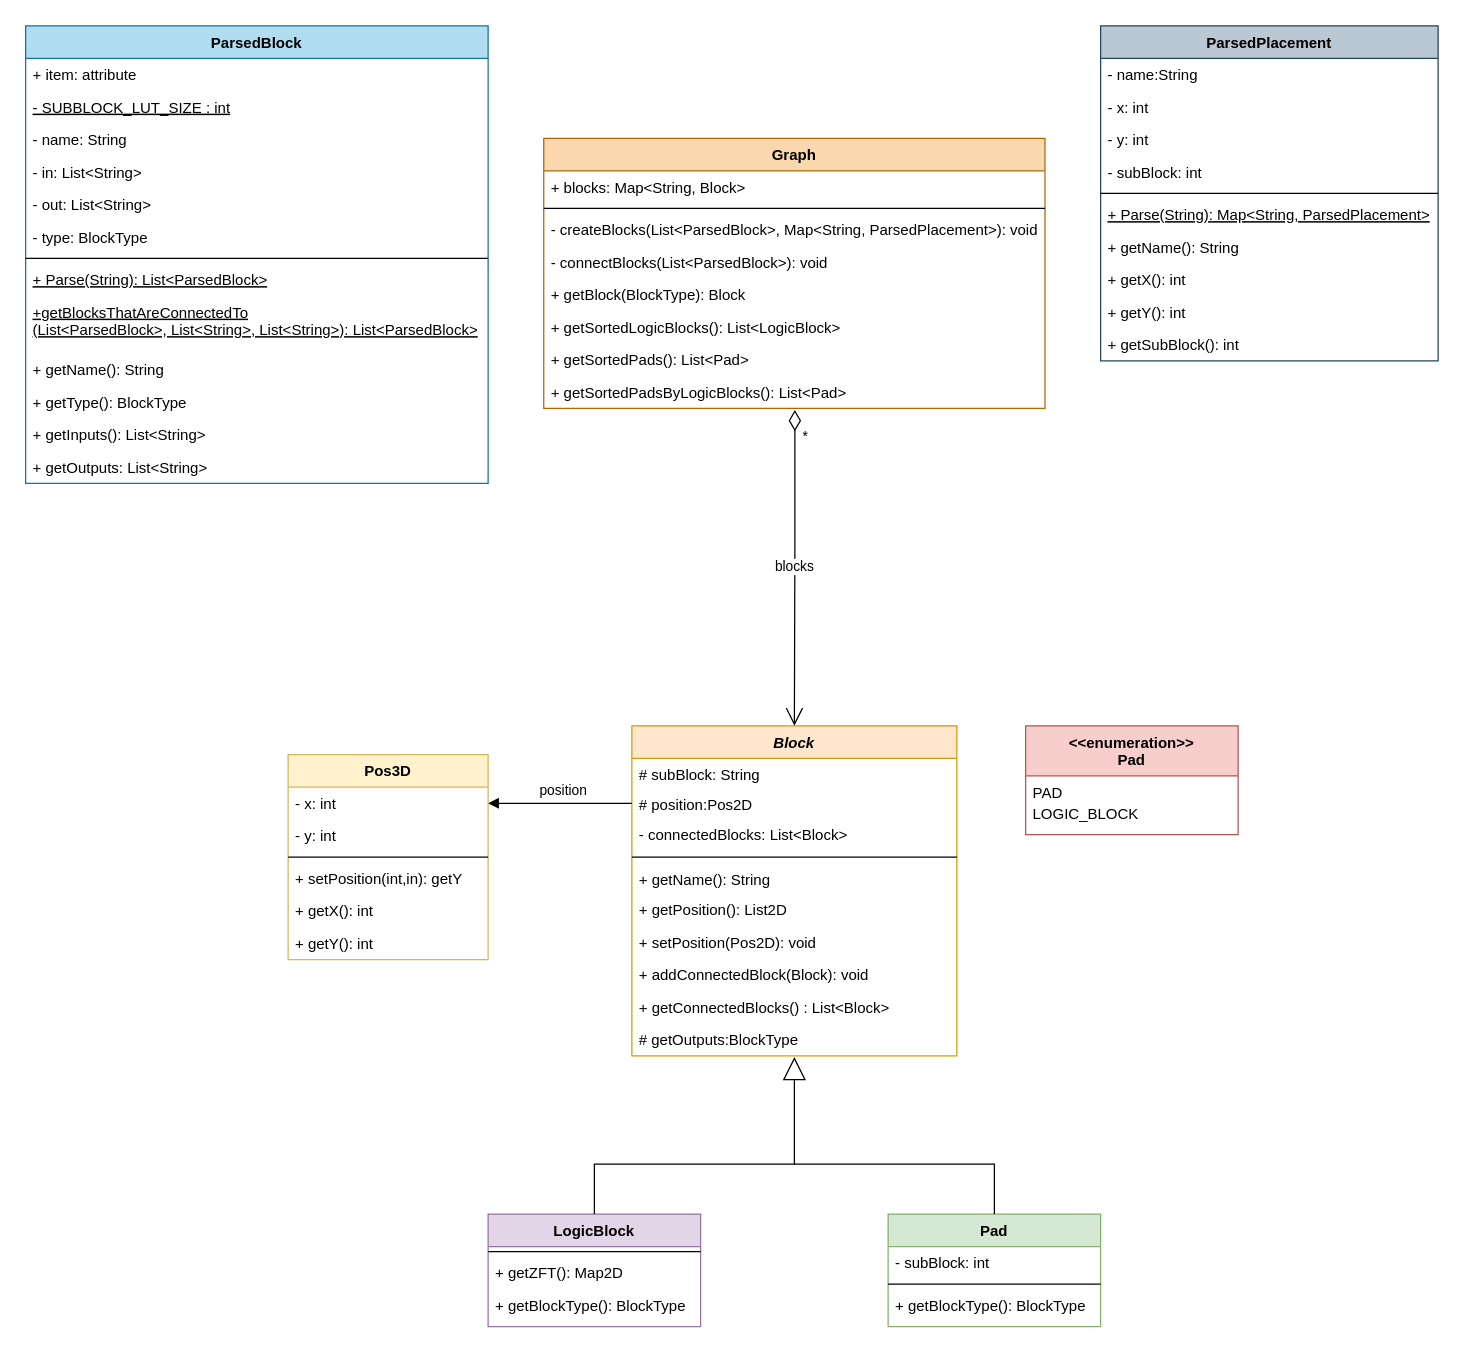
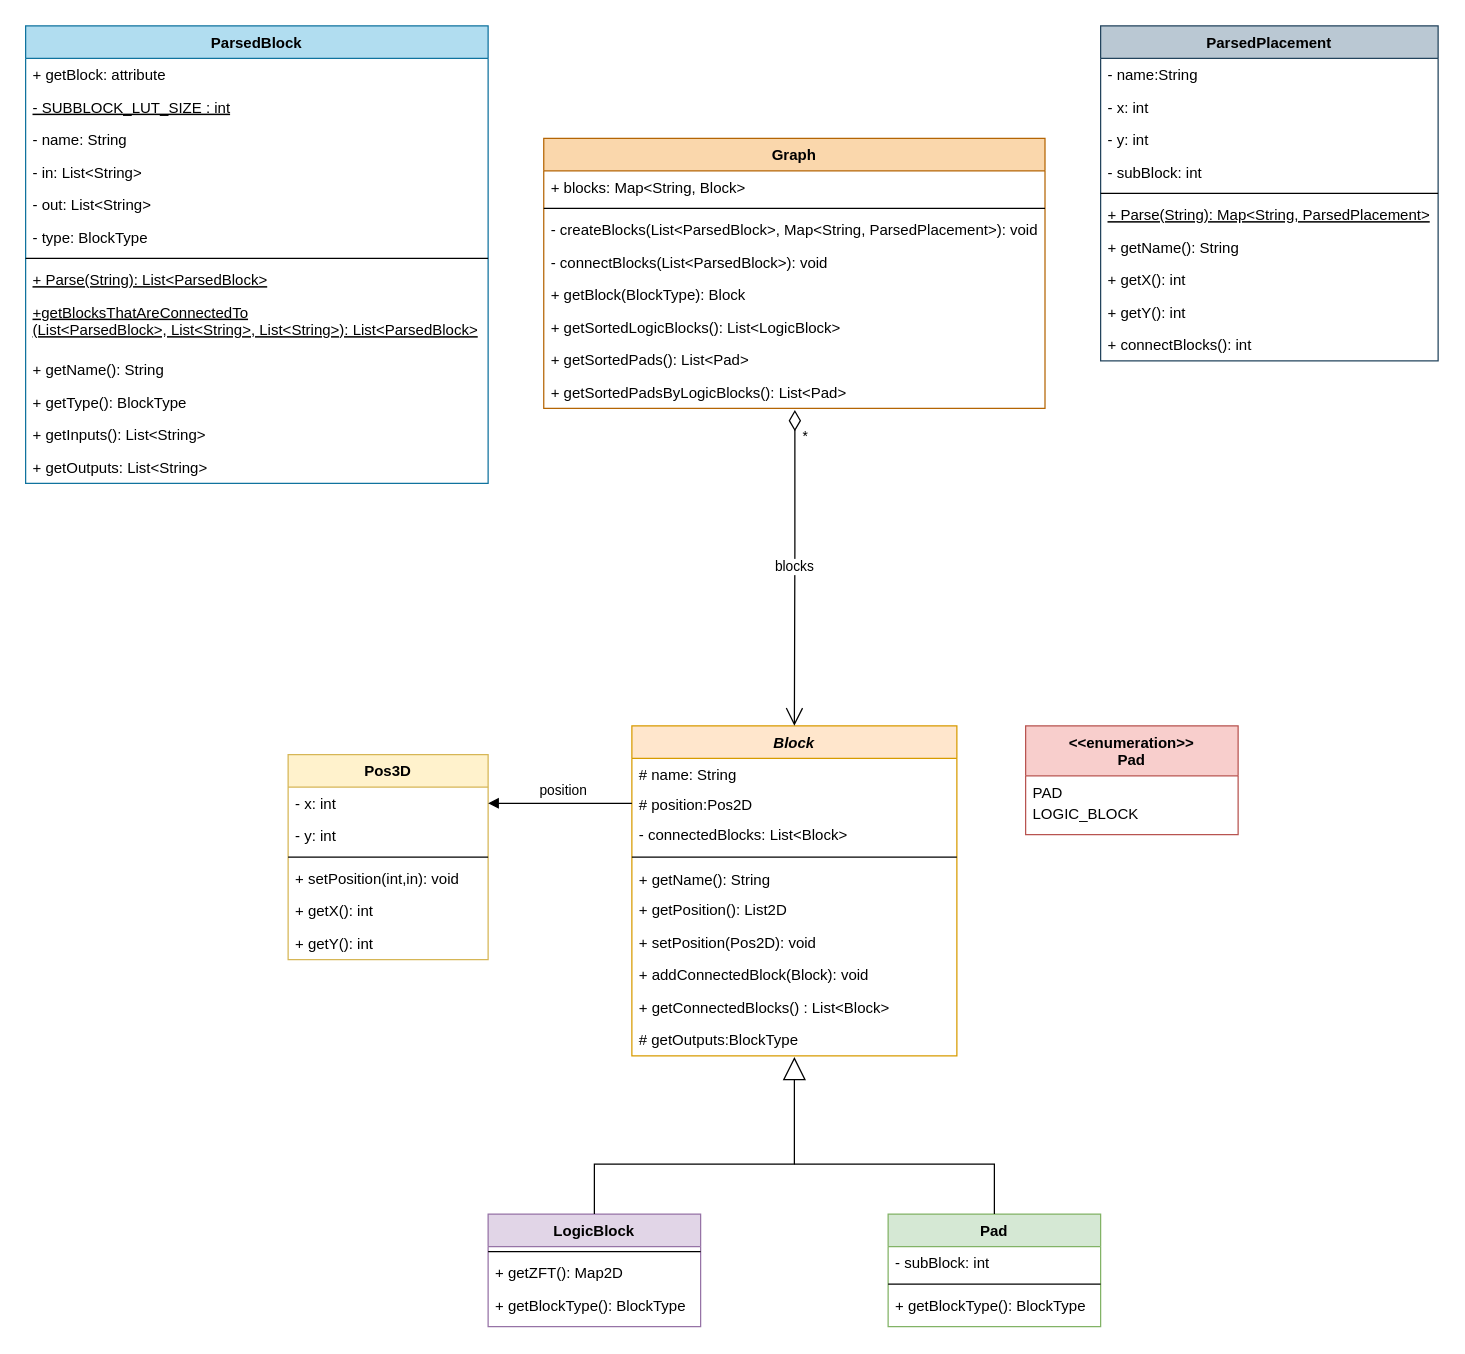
(94, 75) -> (111, 75)
(1182, 345) -> (1190, 345)
(705, 775) -> (690, 775)
(393, 879) -> (391, 879)
